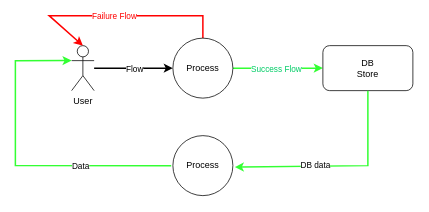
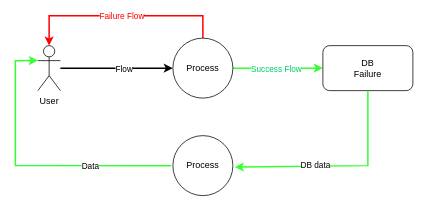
(83, 68) -> (49, 68)
(368, 68) -> (368, 68)
